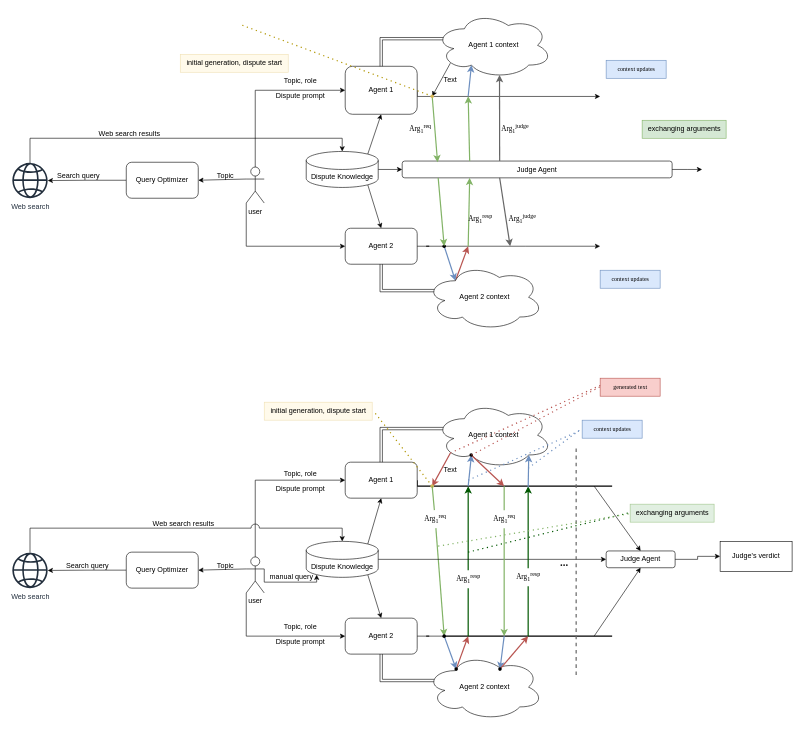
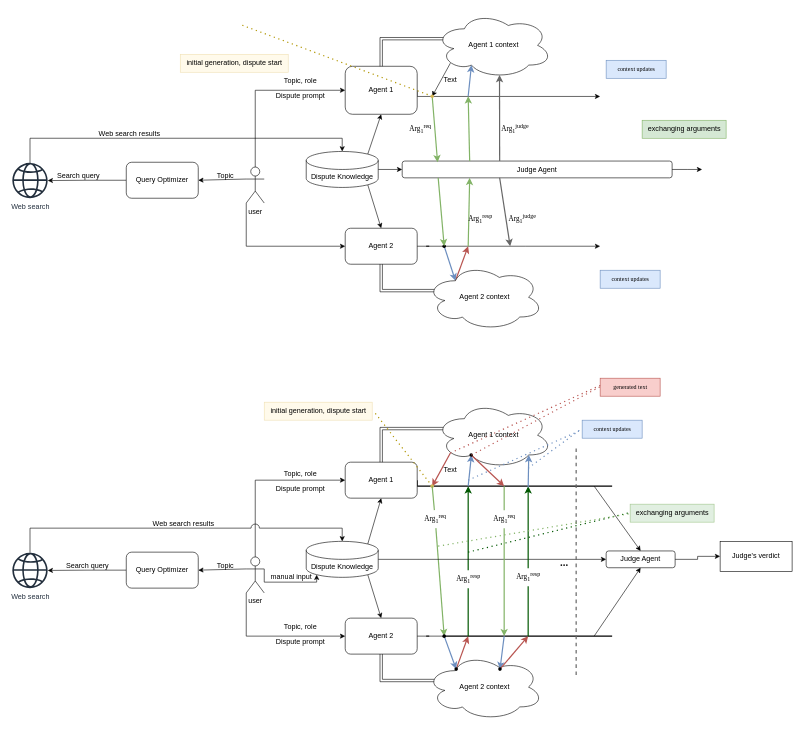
(292, 578) -> (292, 578)
